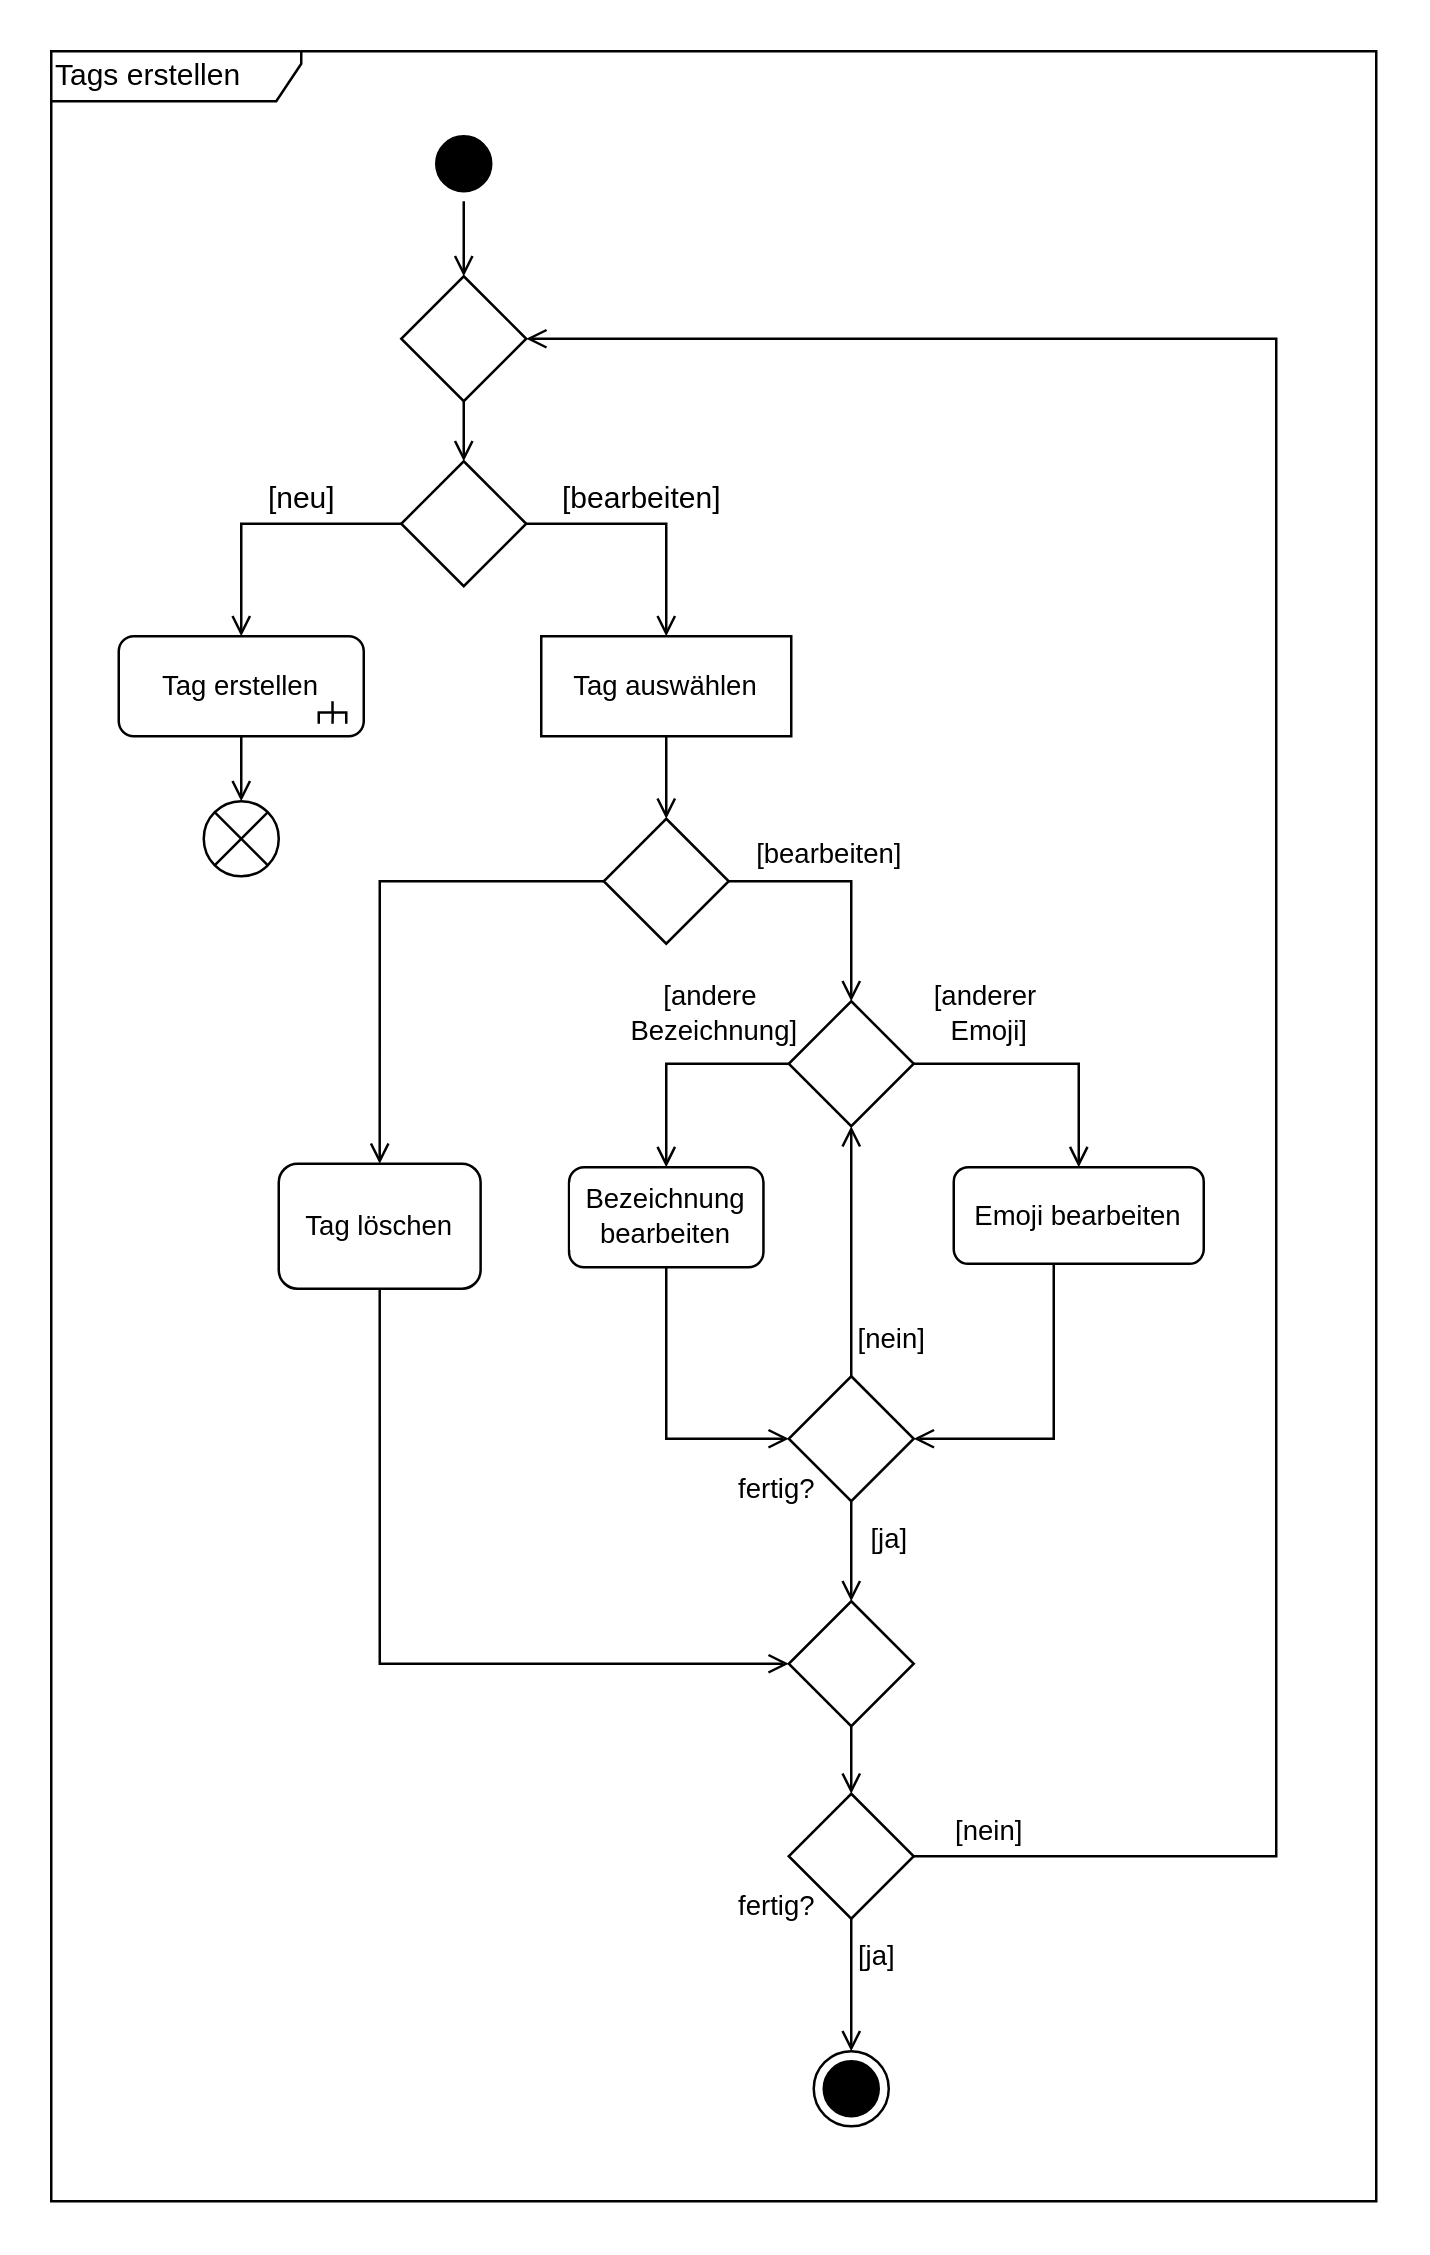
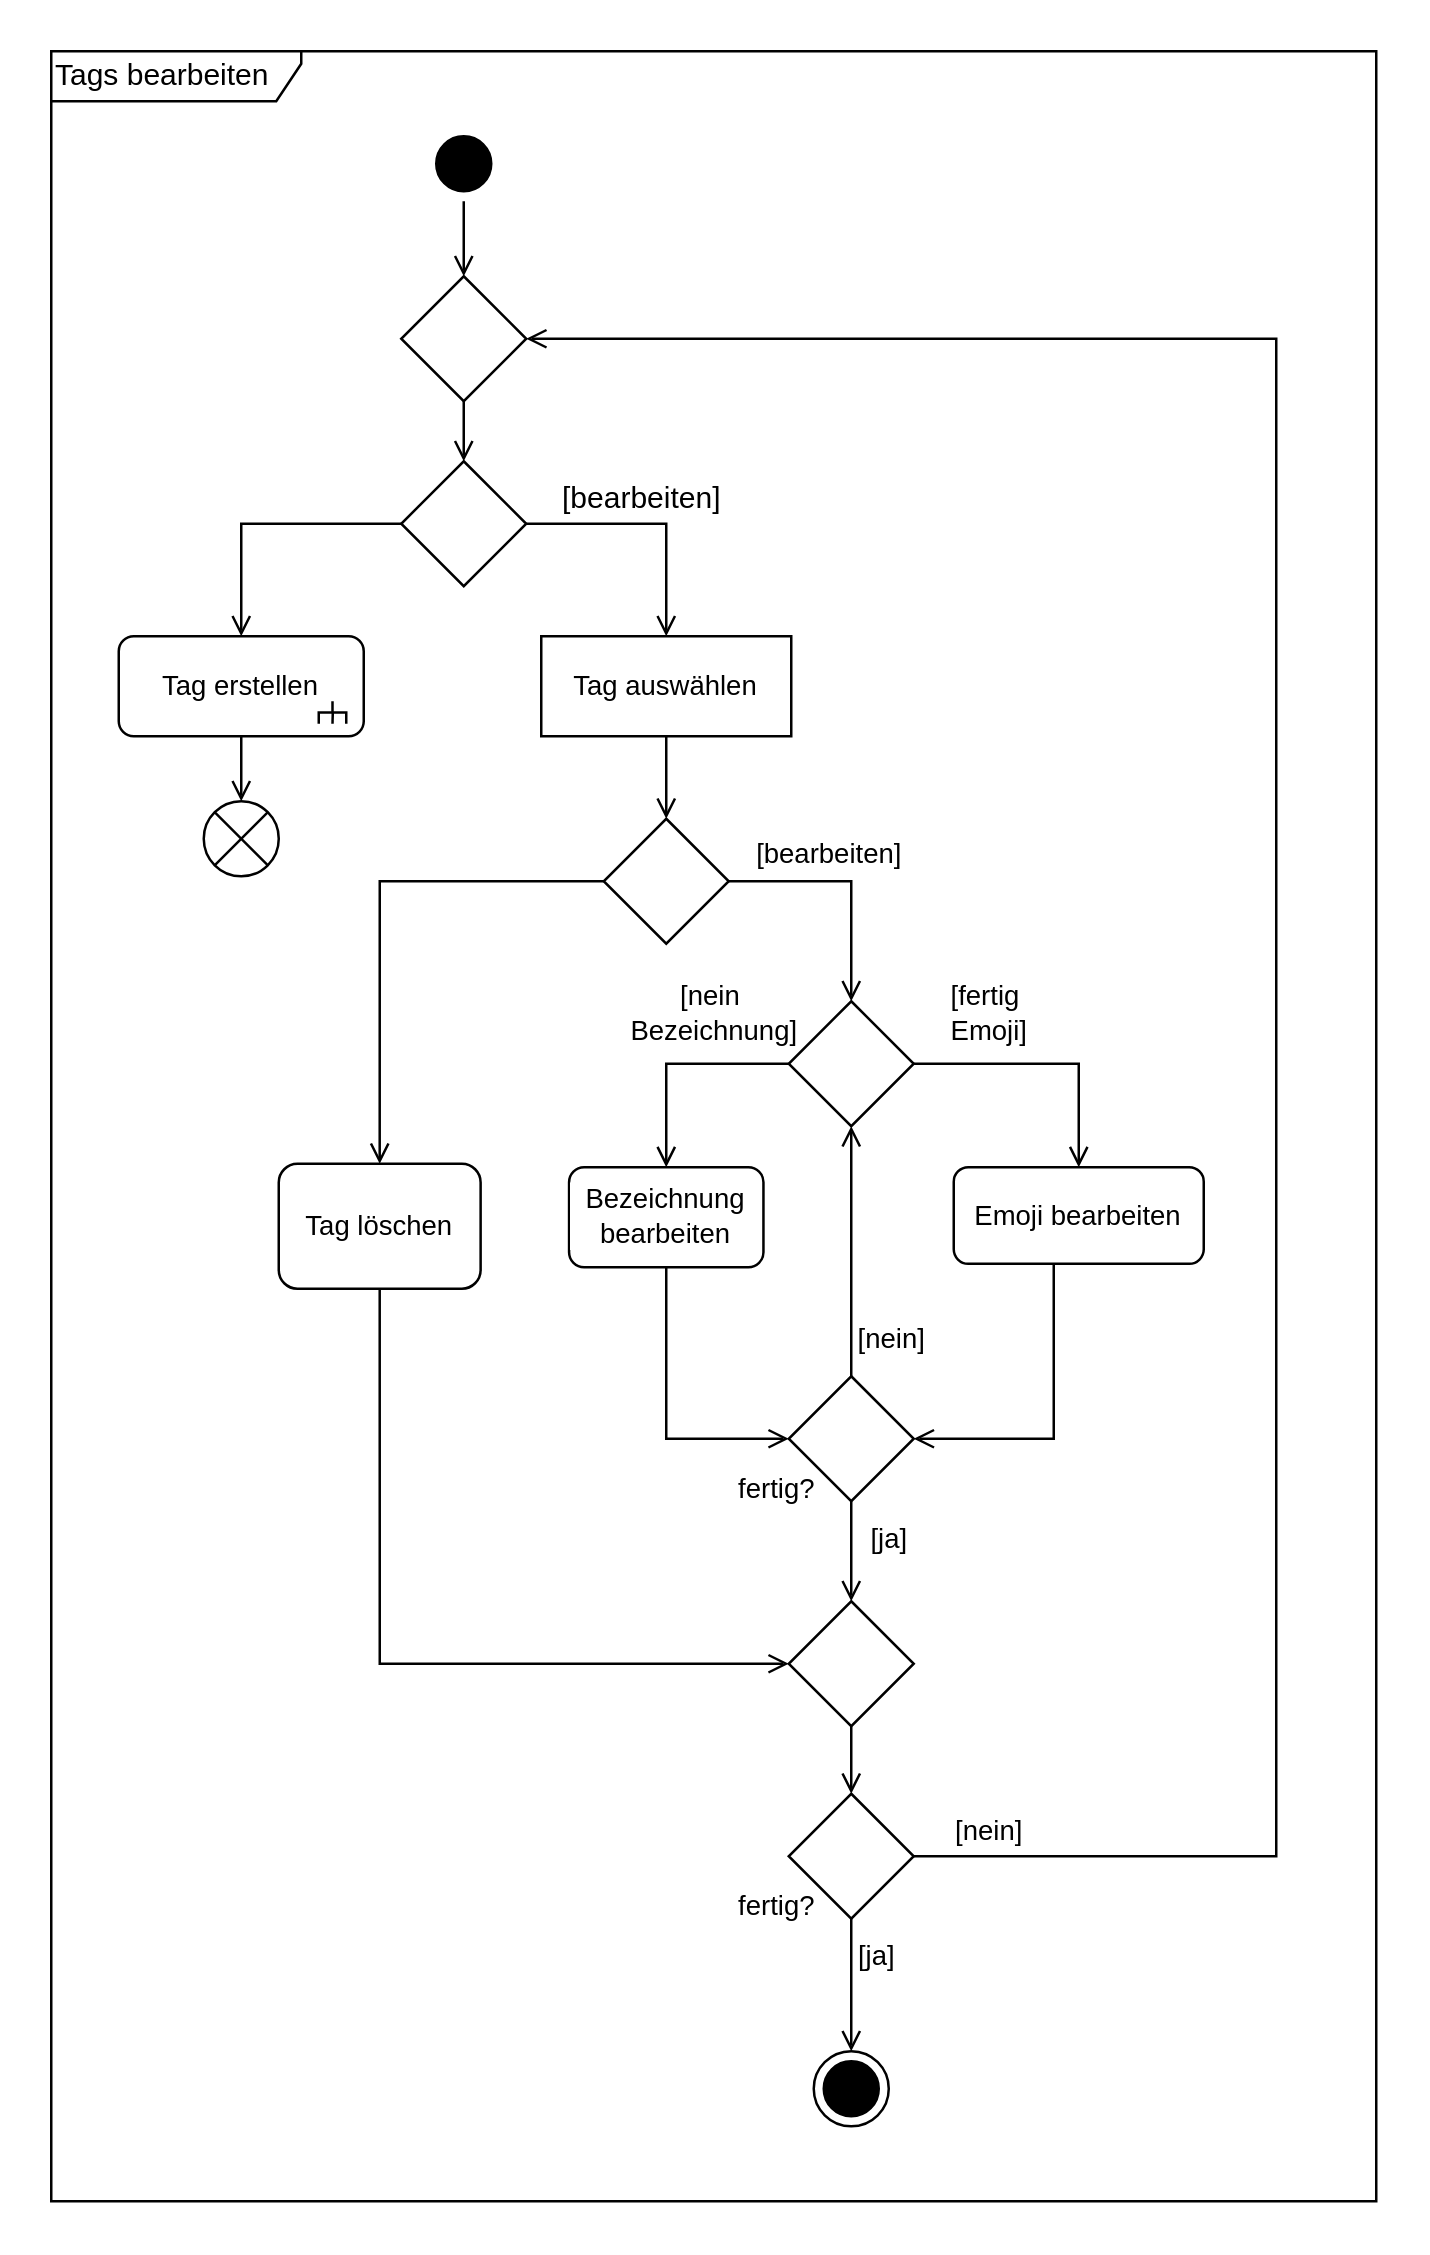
(162, 76) -> (174, 76)
(301, 499) -> none
(715, 1014) -> (715, 1014)
(990, 1014) -> (990, 1014)
